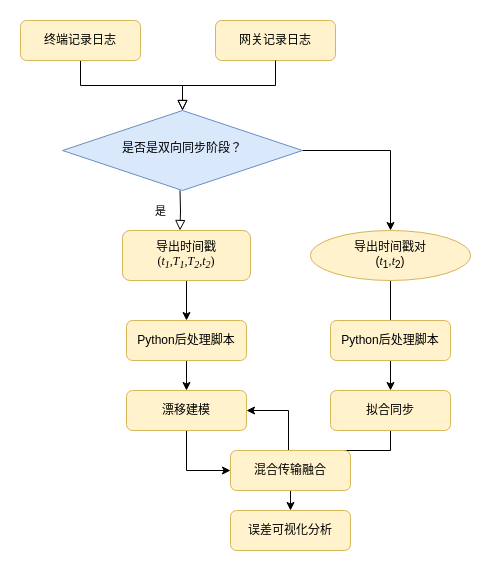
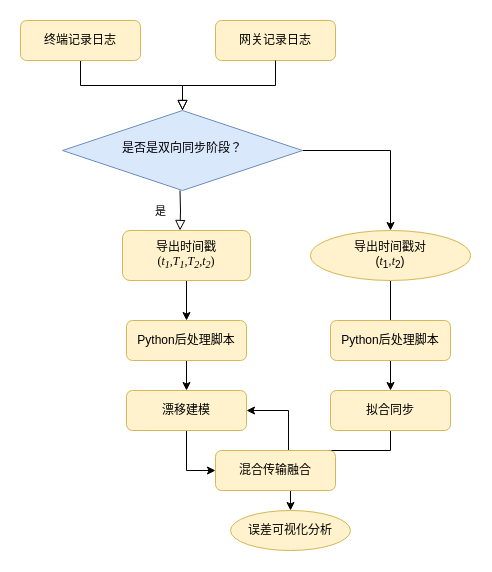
(291, 471) -> (276, 471)
(291, 531) -> (291, 531)
